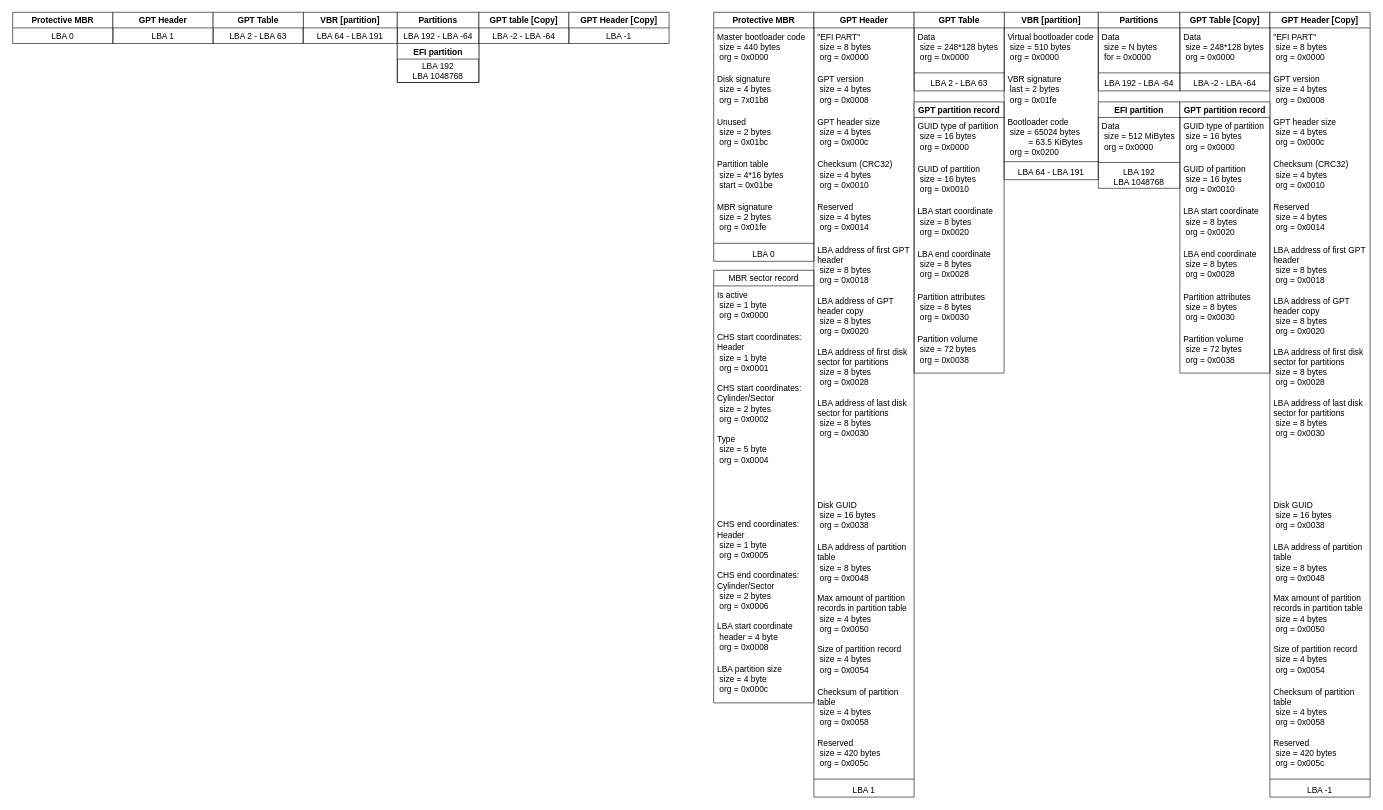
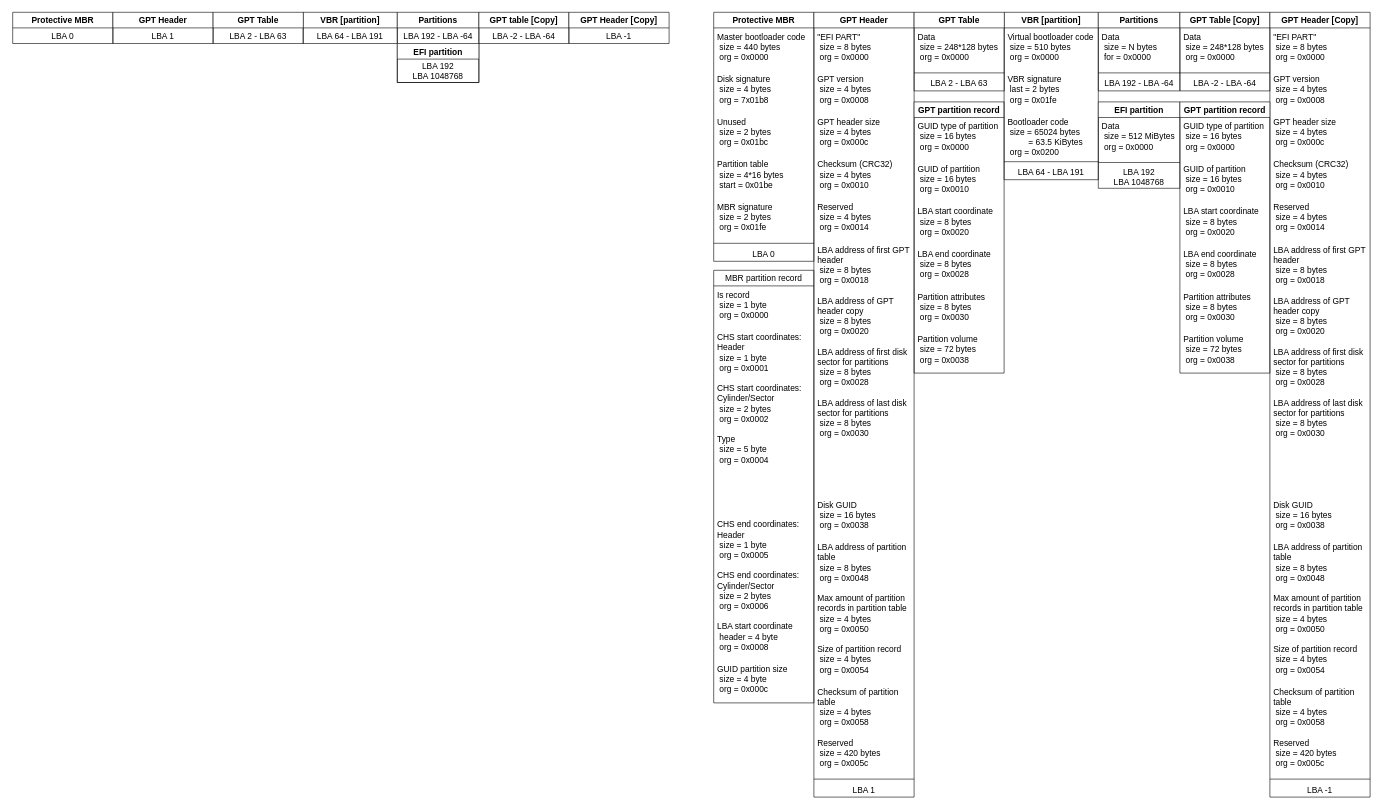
(764, 279) -> (764, 279)
(736, 295) -> (737, 295)
(754, 669) -> (756, 669)
